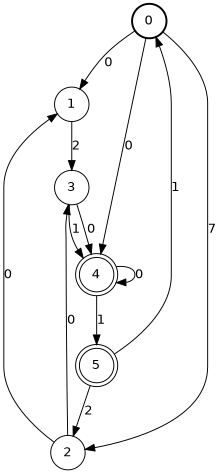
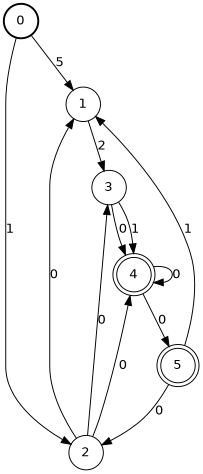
(109, 63) -> (60, 63)
(124, 141) -> (113, 372)
(171, 210) -> (178, 223)
(212, 229) -> (11, 229)
(101, 320) -> (163, 320)
(89, 411) -> (160, 411)
